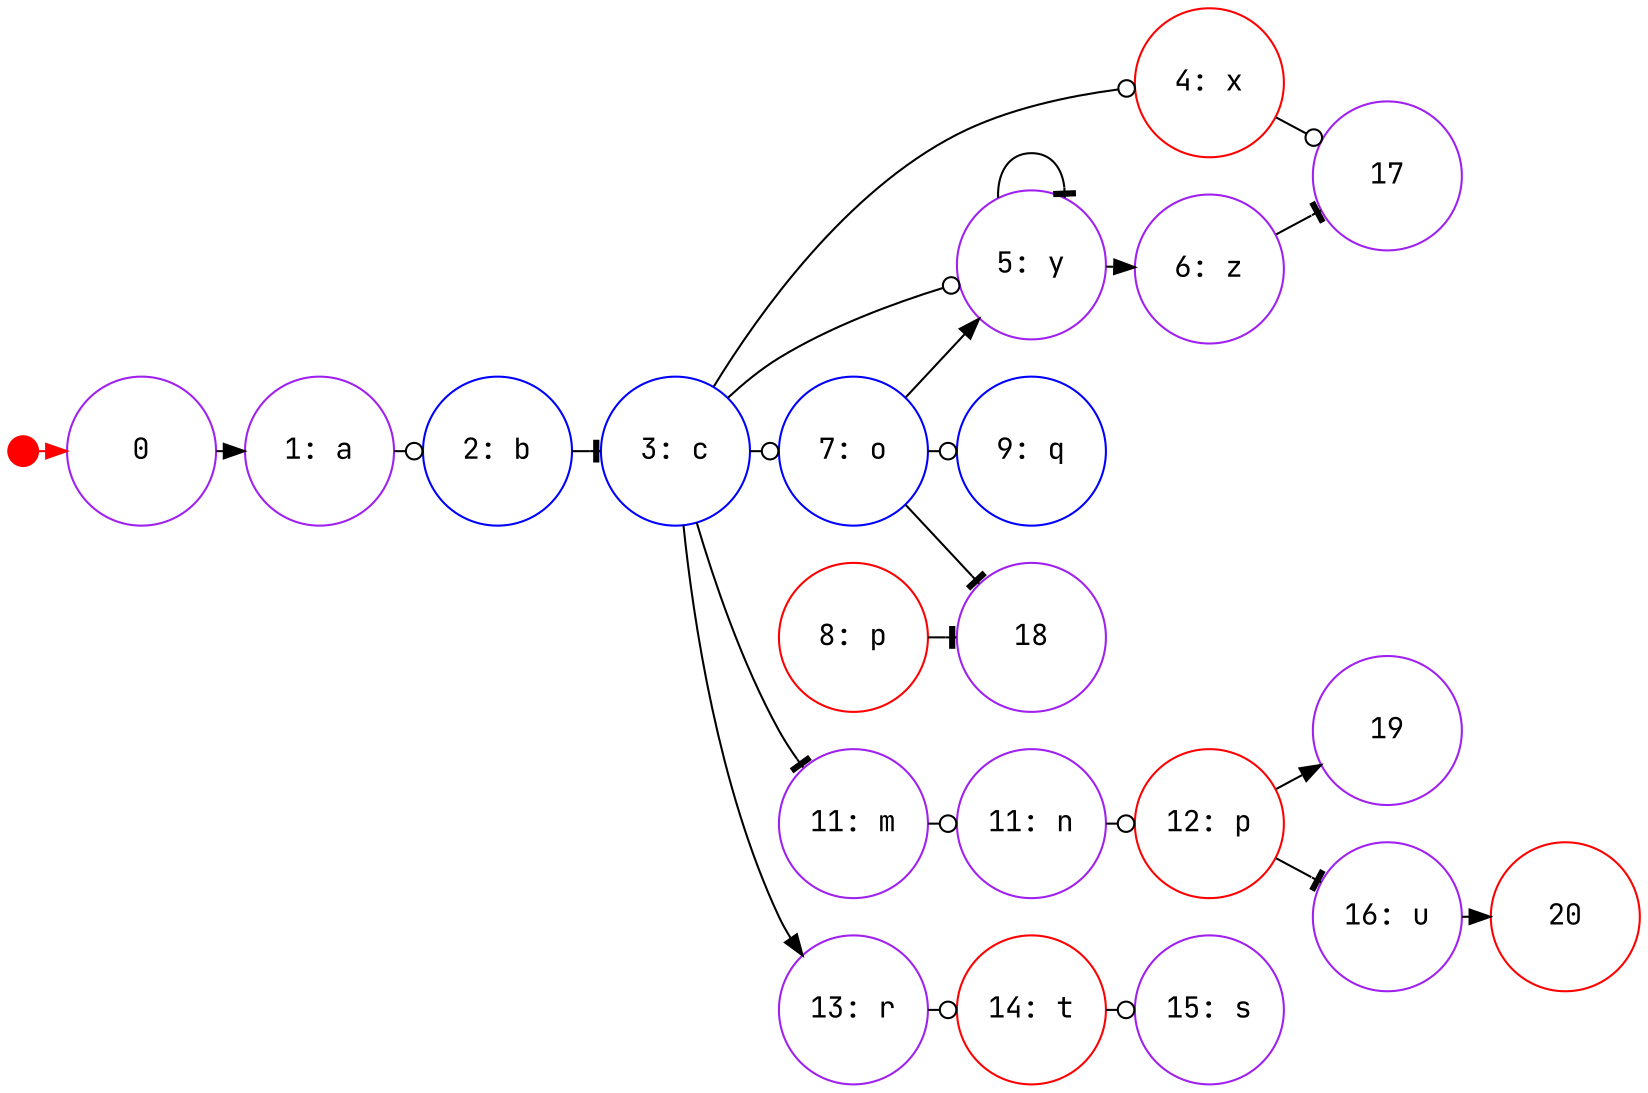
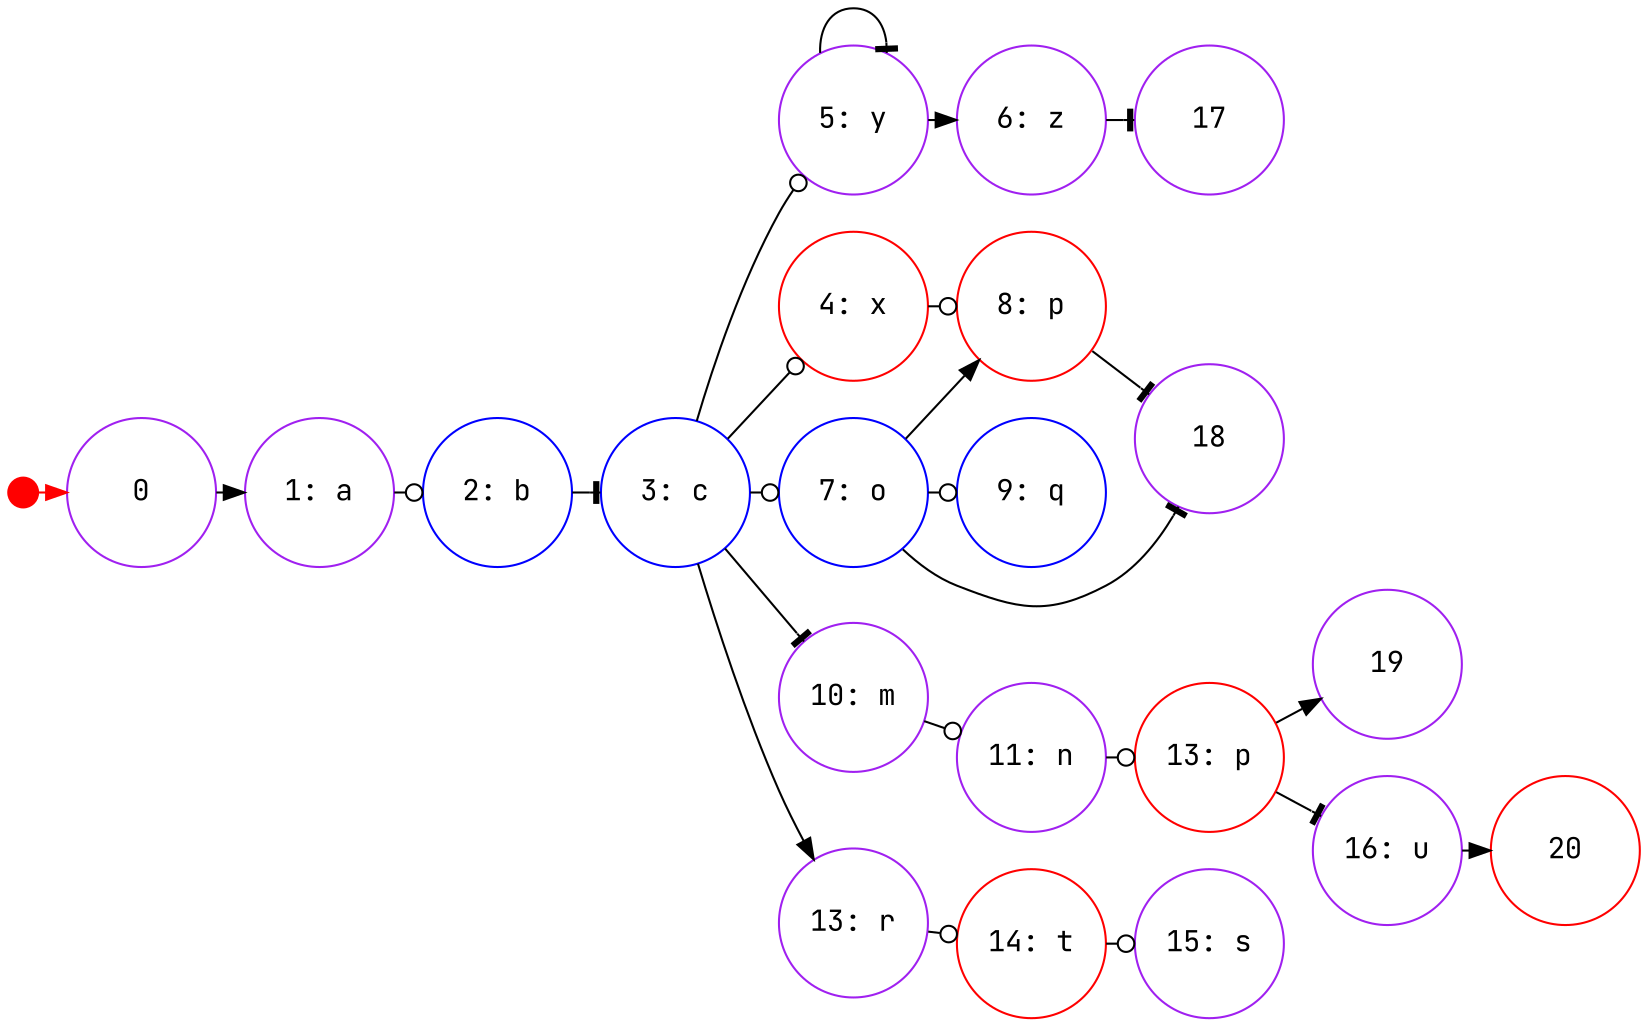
(1291, 126) -> (934, 306)
(935, 366) -> (935, 407)
(853, 824) -> (853, 697)
(1209, 824) -> (1209, 757)
